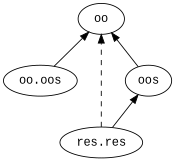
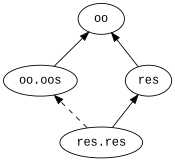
(148, 81) -> (148, 81)
(101, 85) -> (74, 115)
